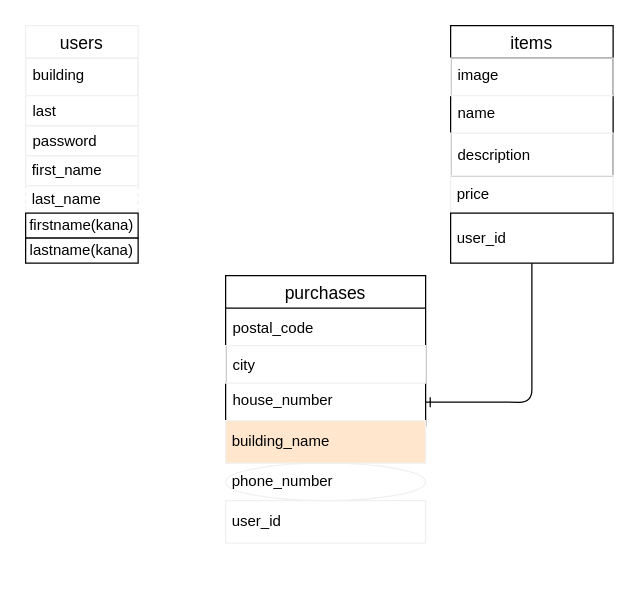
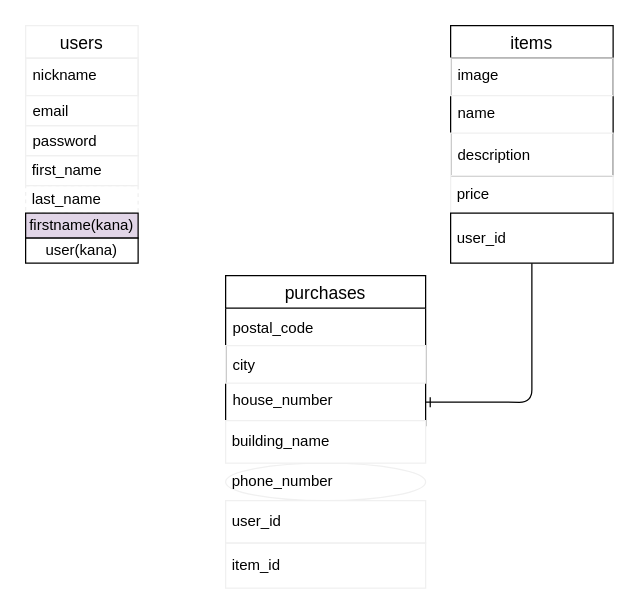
(60, 75) -> (64, 75)
(47, 111) -> (50, 111)
(82, 226) -> (82, 226)
(82, 251) -> (82, 251)
(326, 442) -> (326, 442)
none -> (326, 566)
